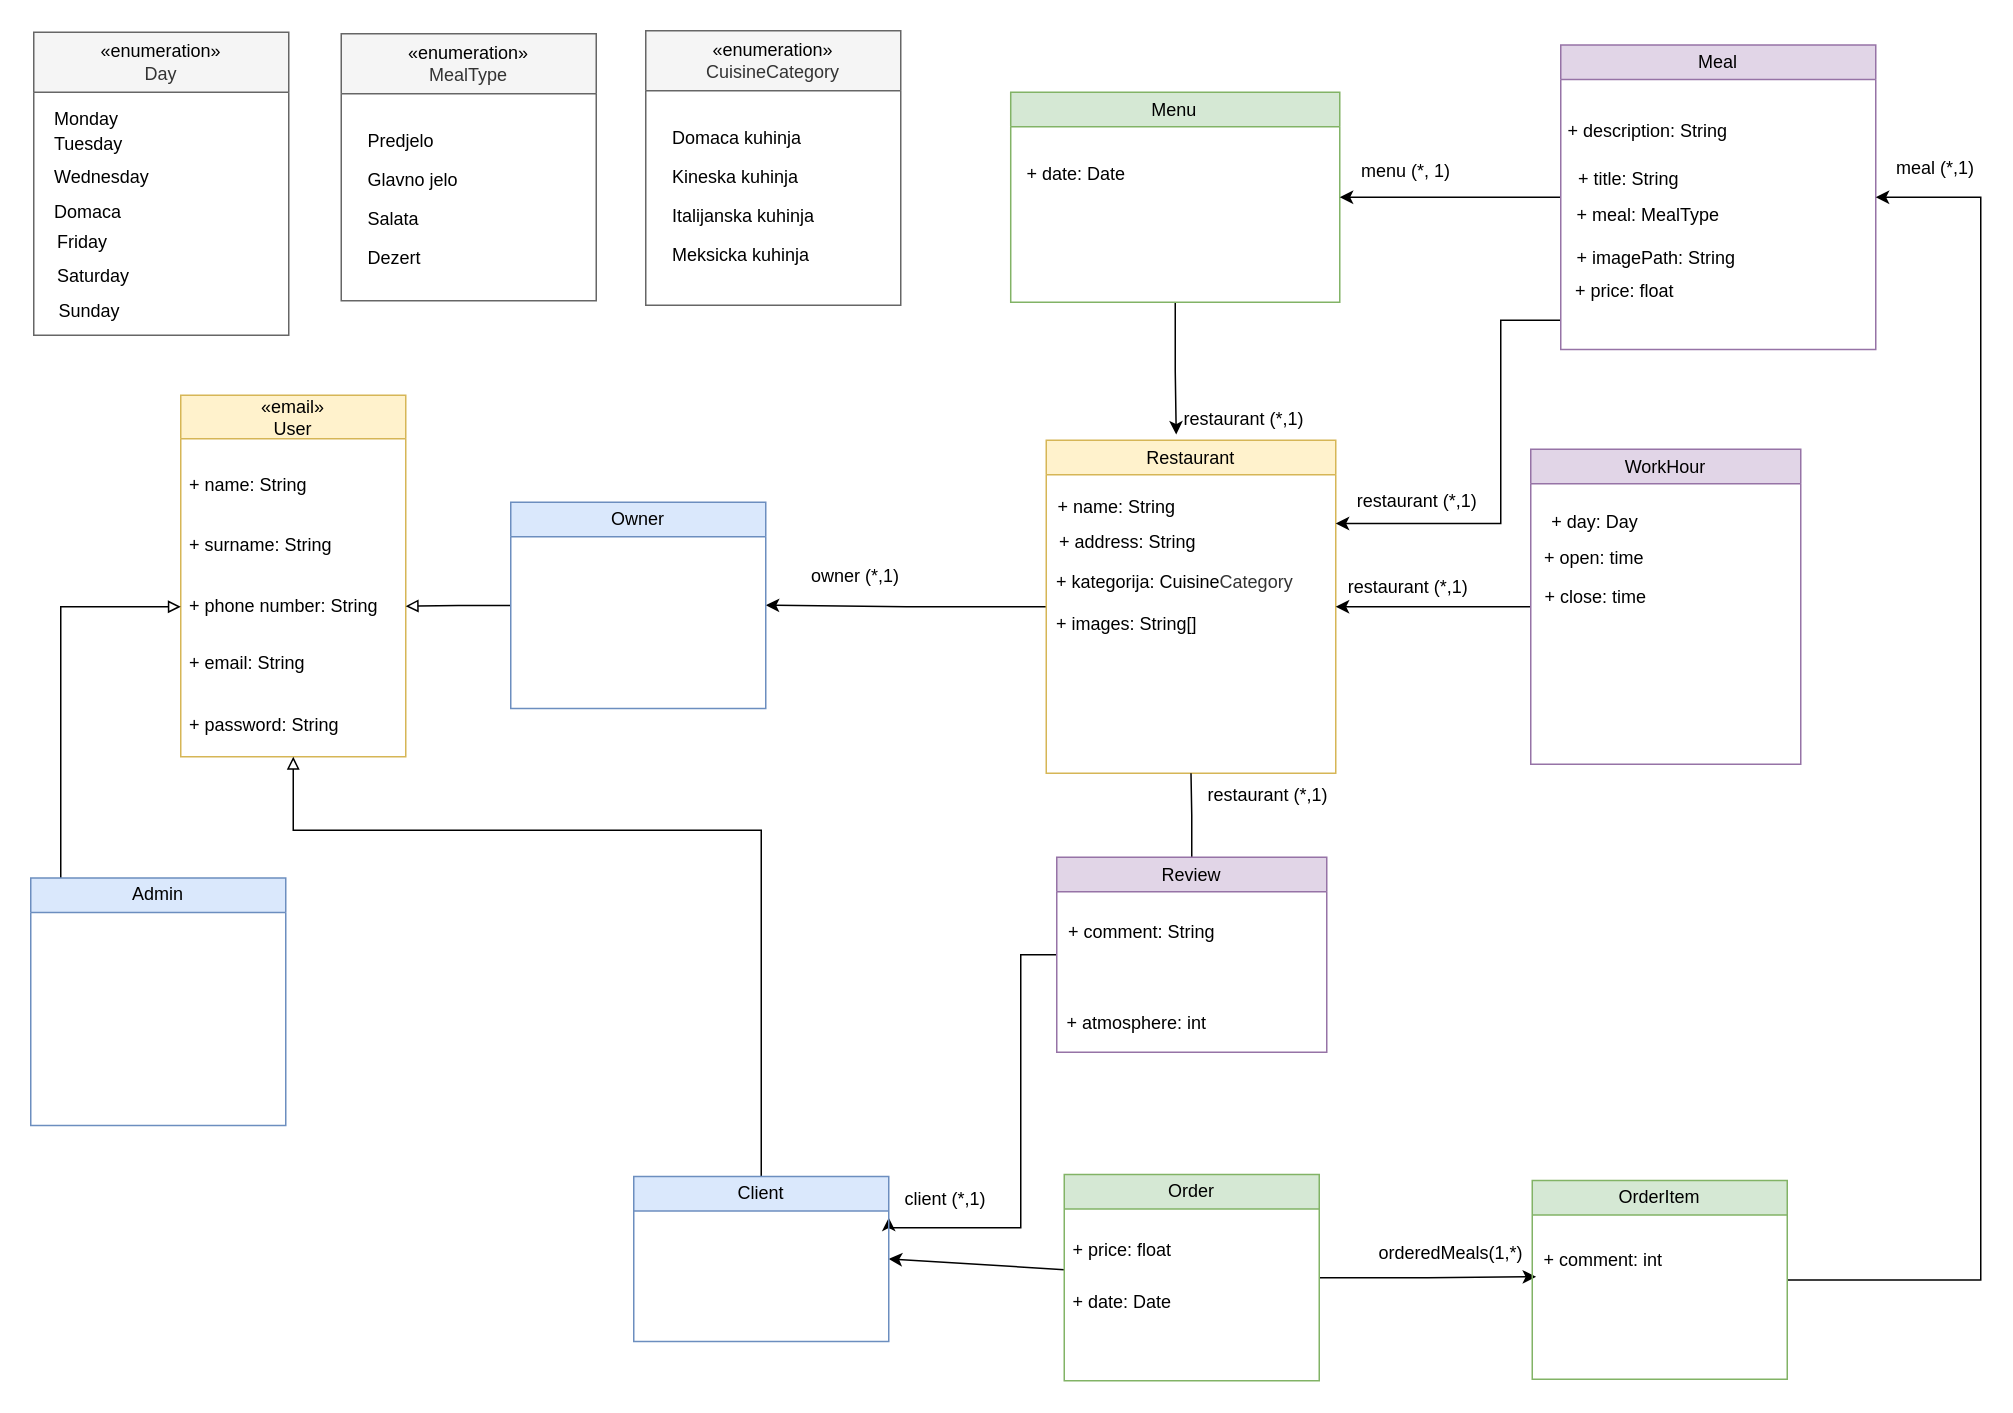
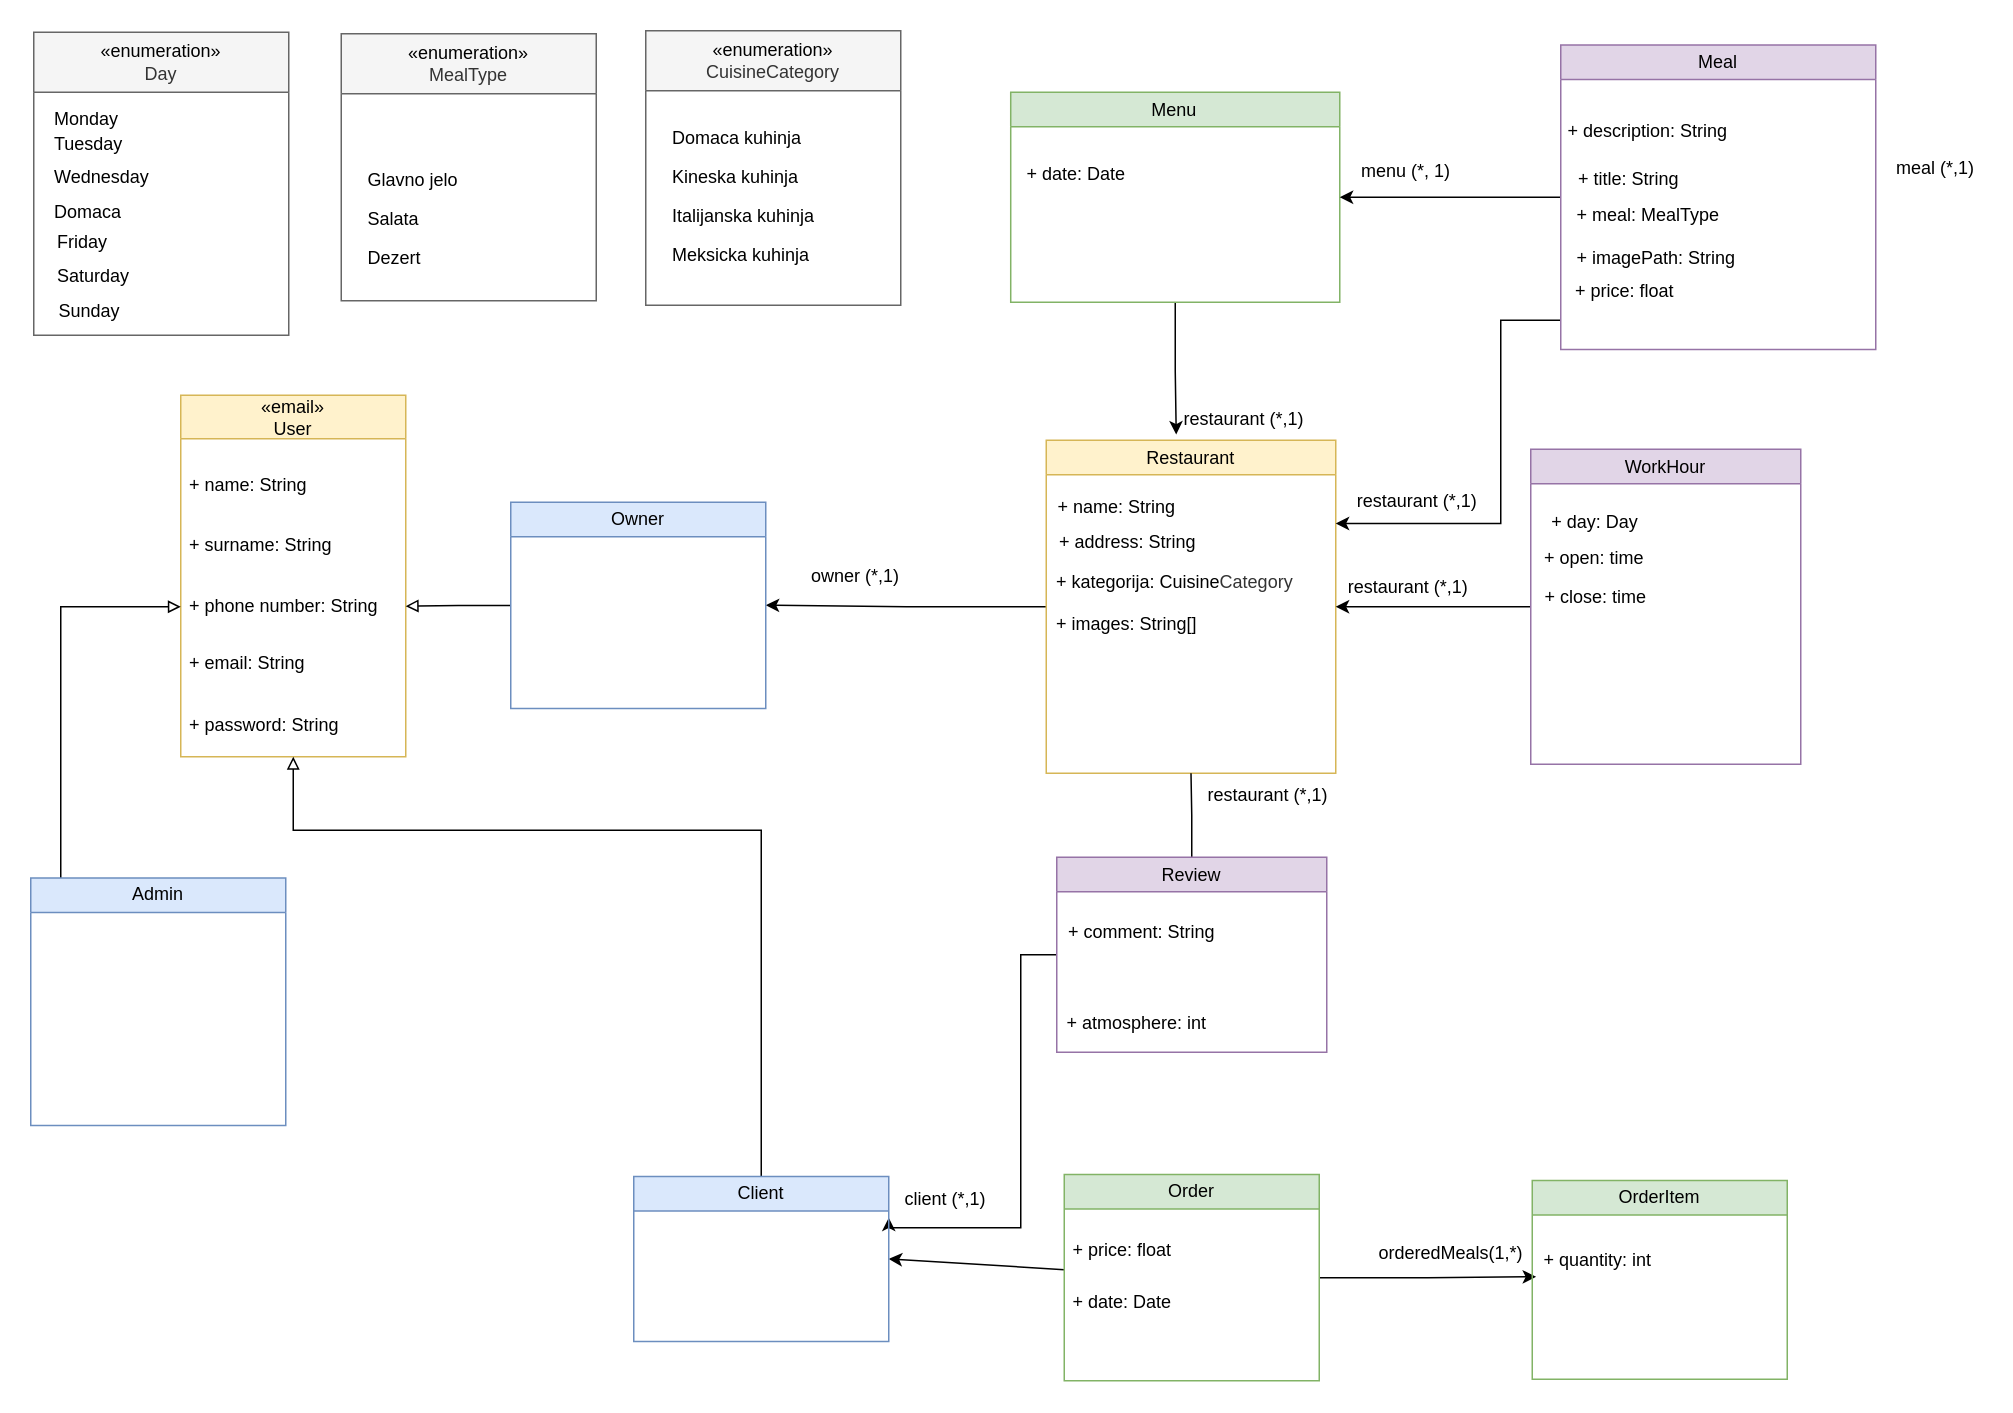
(404, 136) -> none
(1981, 787) -> none
(1605, 1261) -> (1608, 1261)
